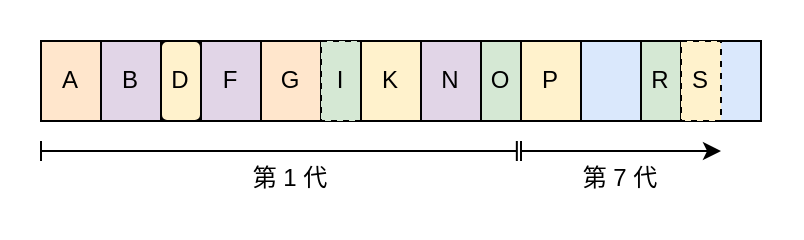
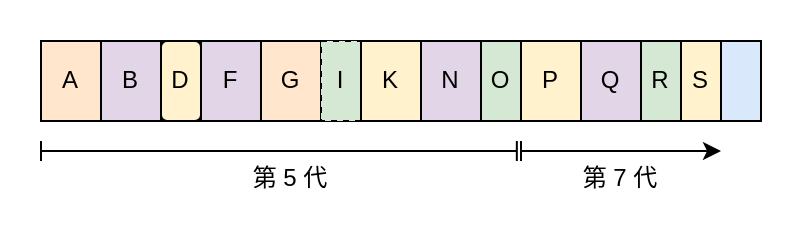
none -> (611, 81)
(701, 81) -> (701, 81)
(291, 179) -> (291, 179)
